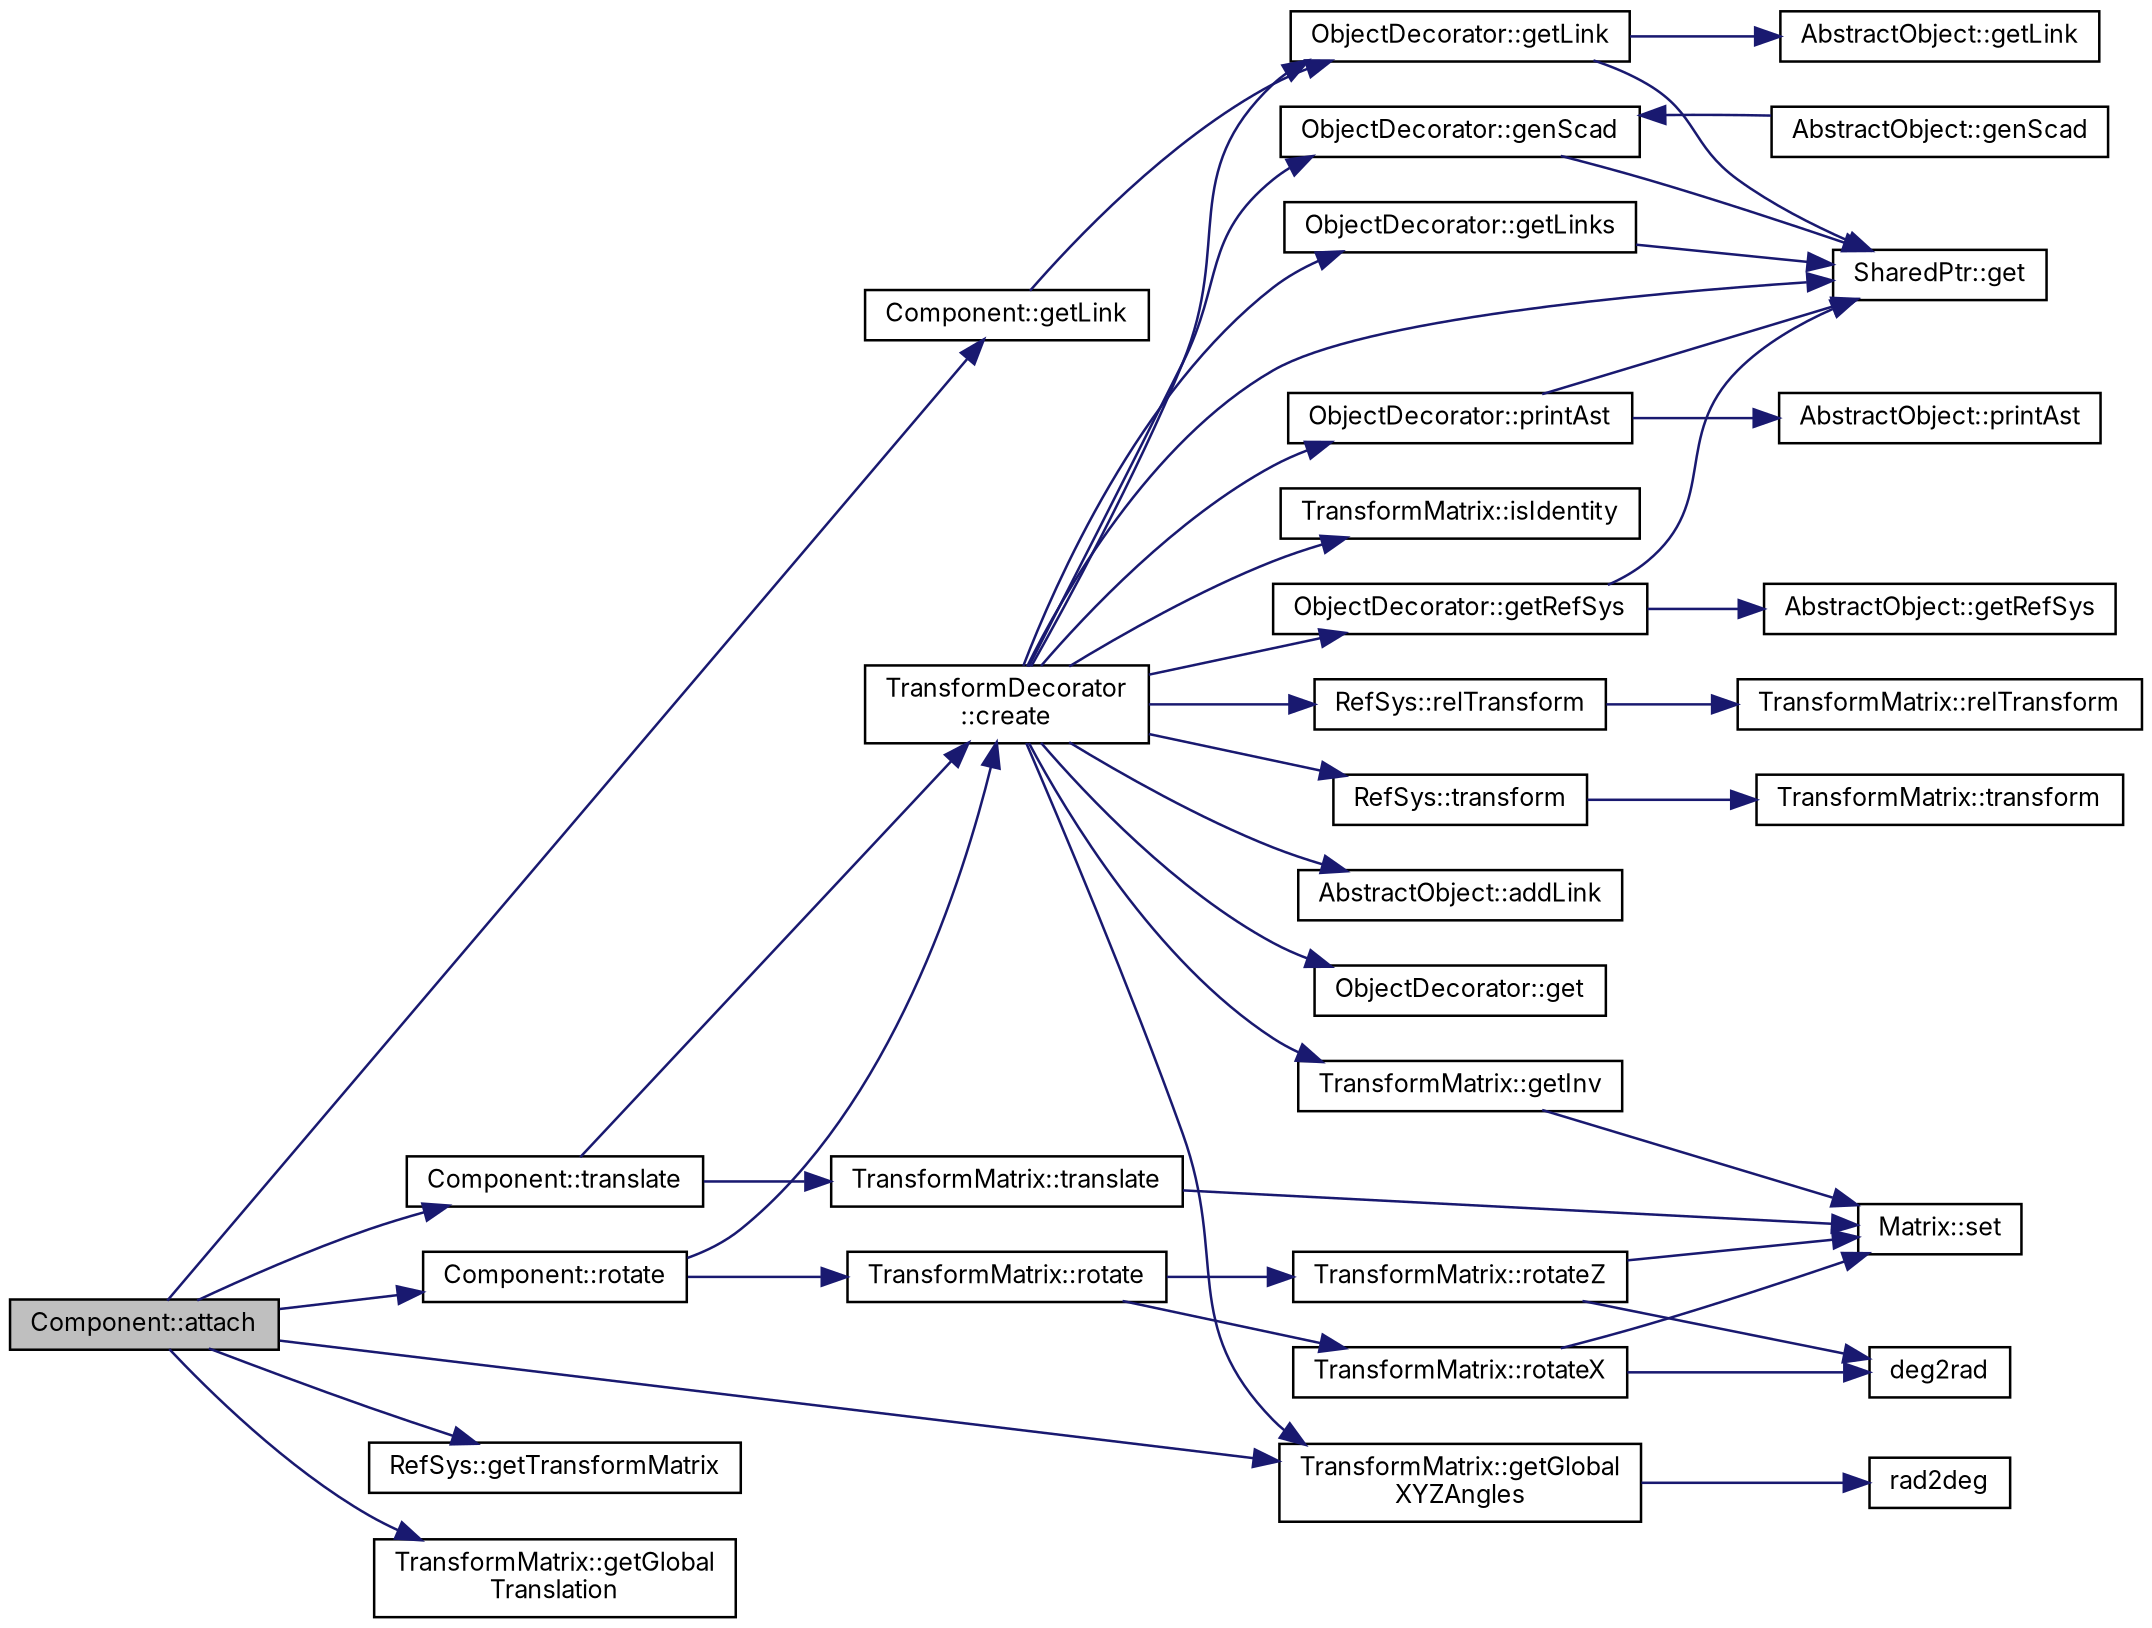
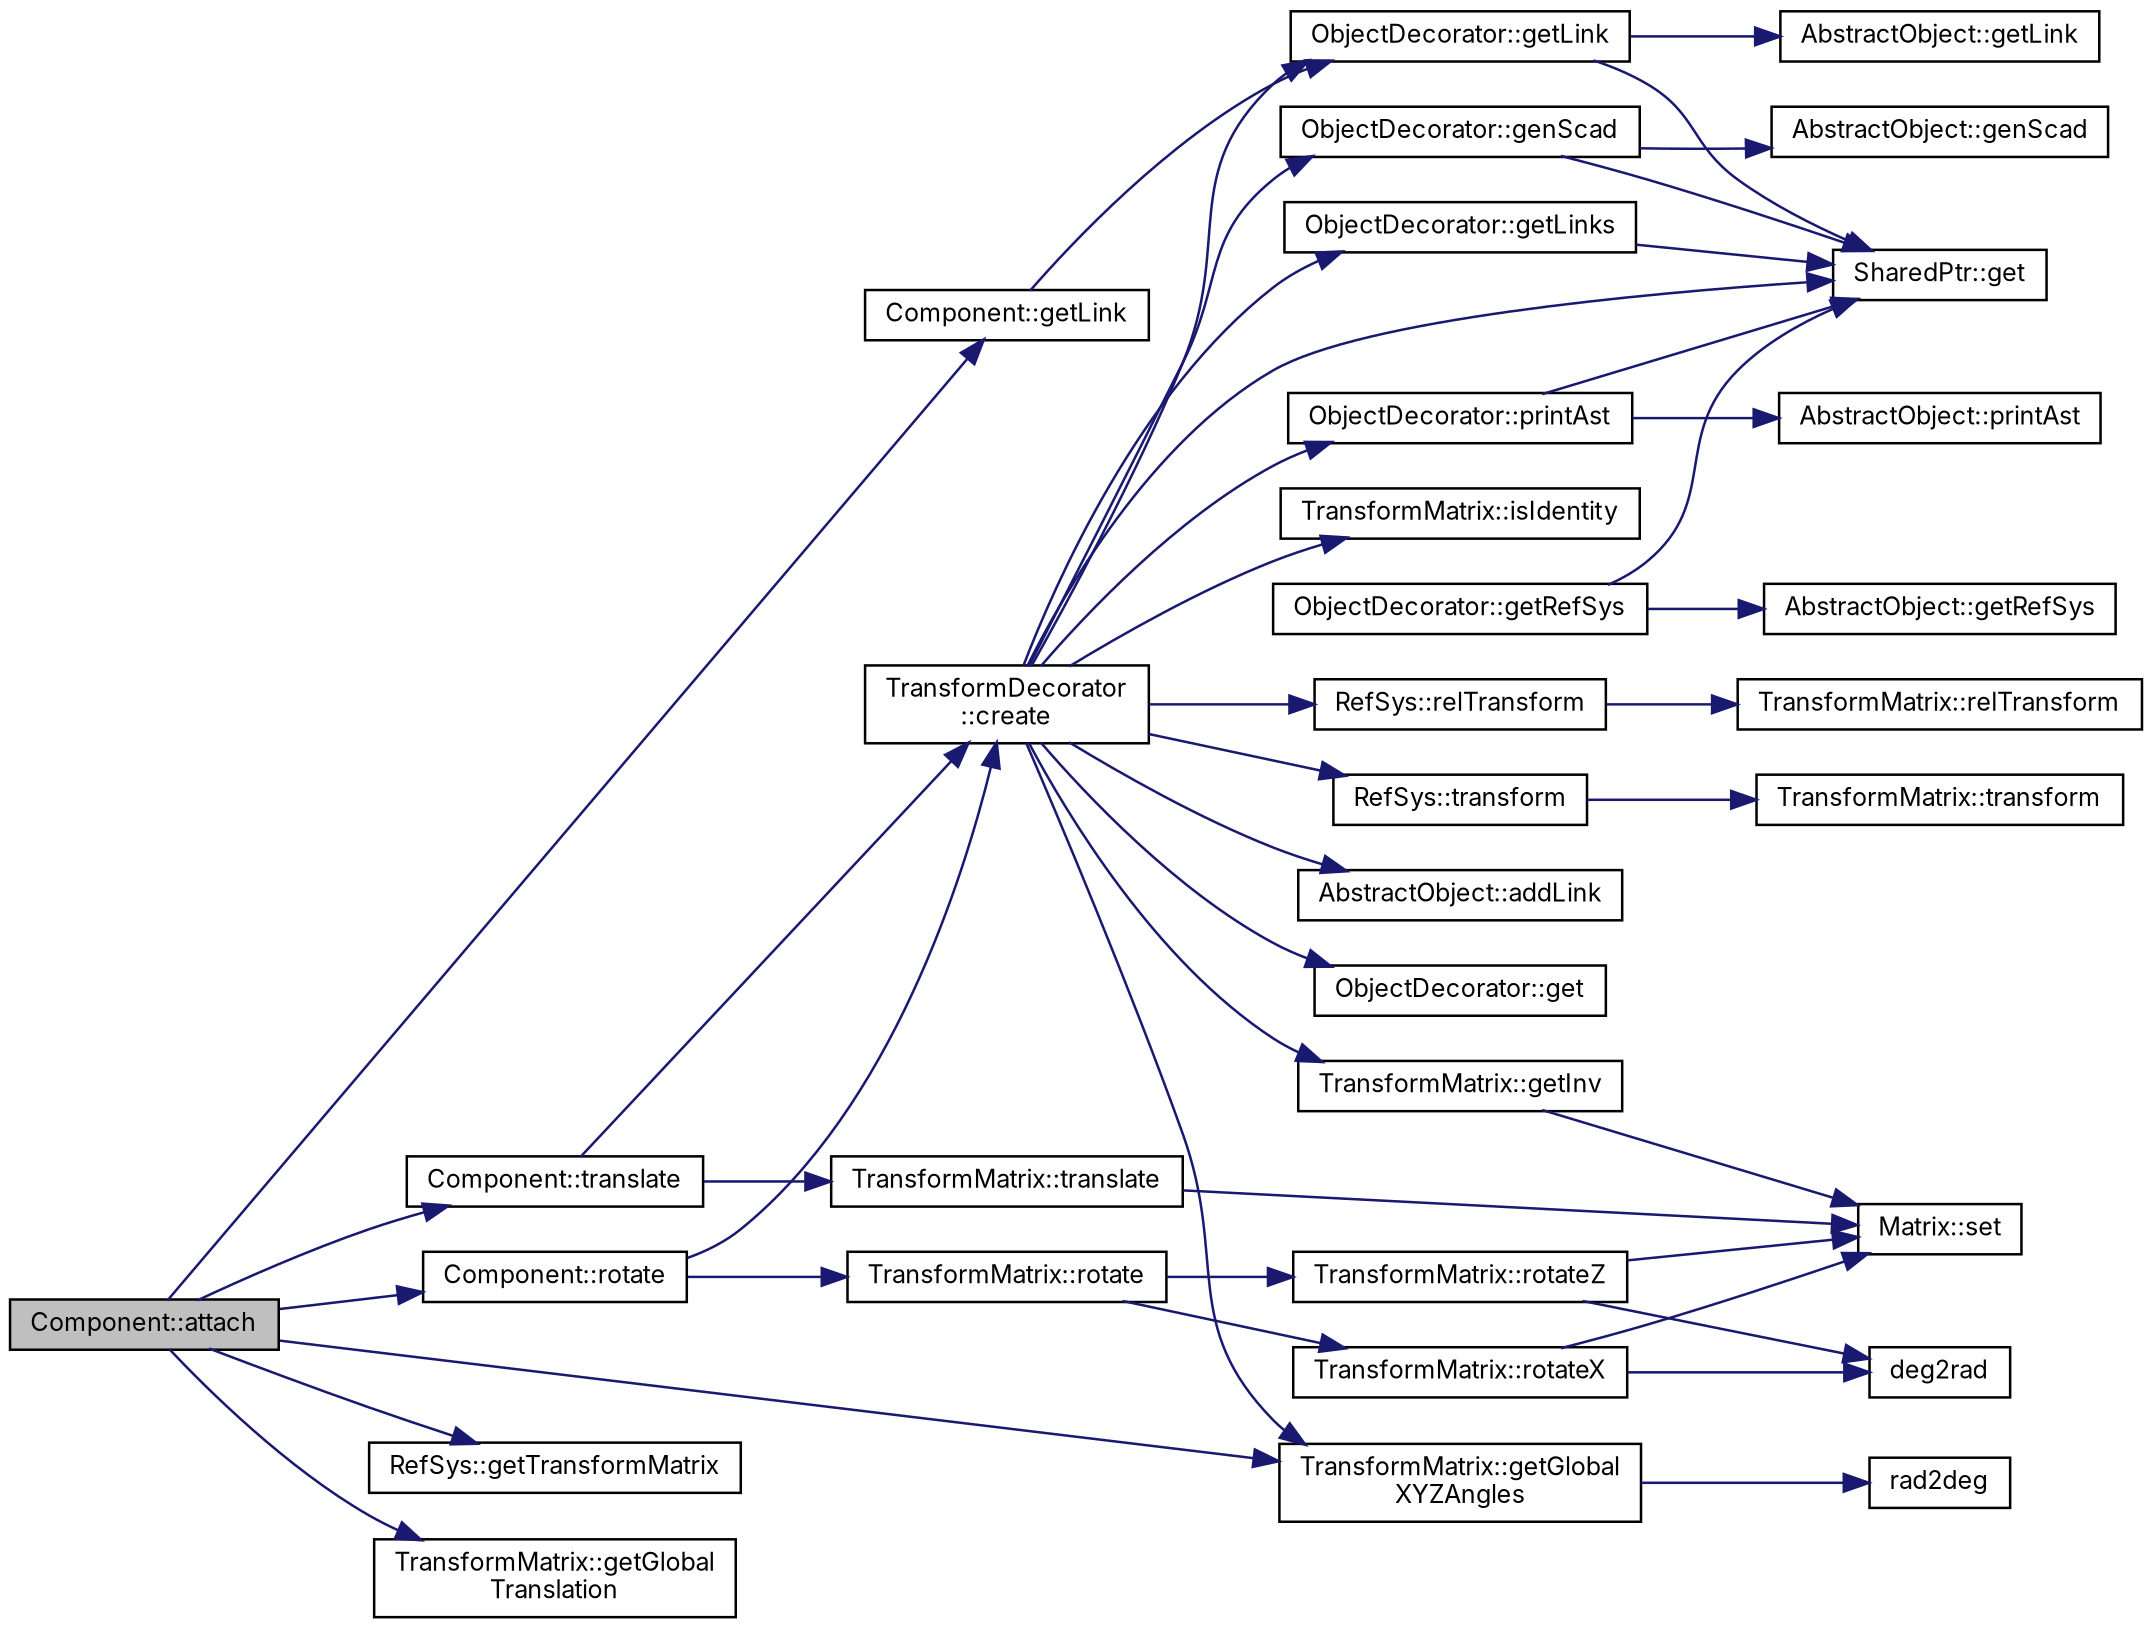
(1718, 115) -> (1688, 149)
(1235, 656) -> none
